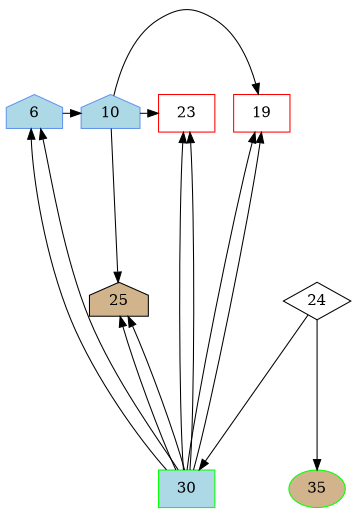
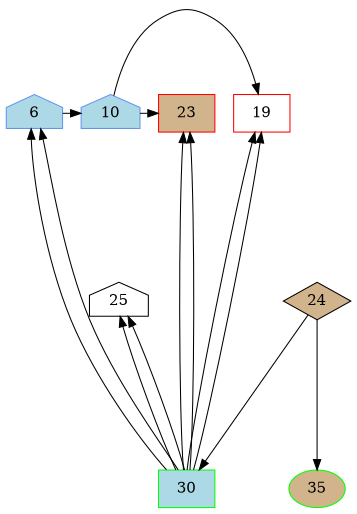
(187, 113) -> (187, 113)
(114, 200) -> none
(119, 301) -> (119, 301)
(317, 301) -> (317, 301)
